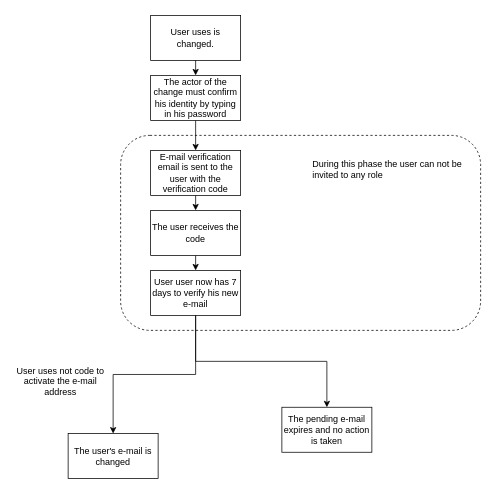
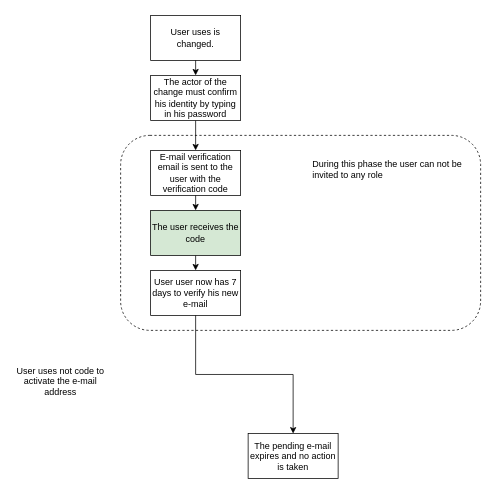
(195, 233) -> (195, 233)
(152, 374) -> none
(327, 430) -> (293, 456)
(113, 456) -> none
